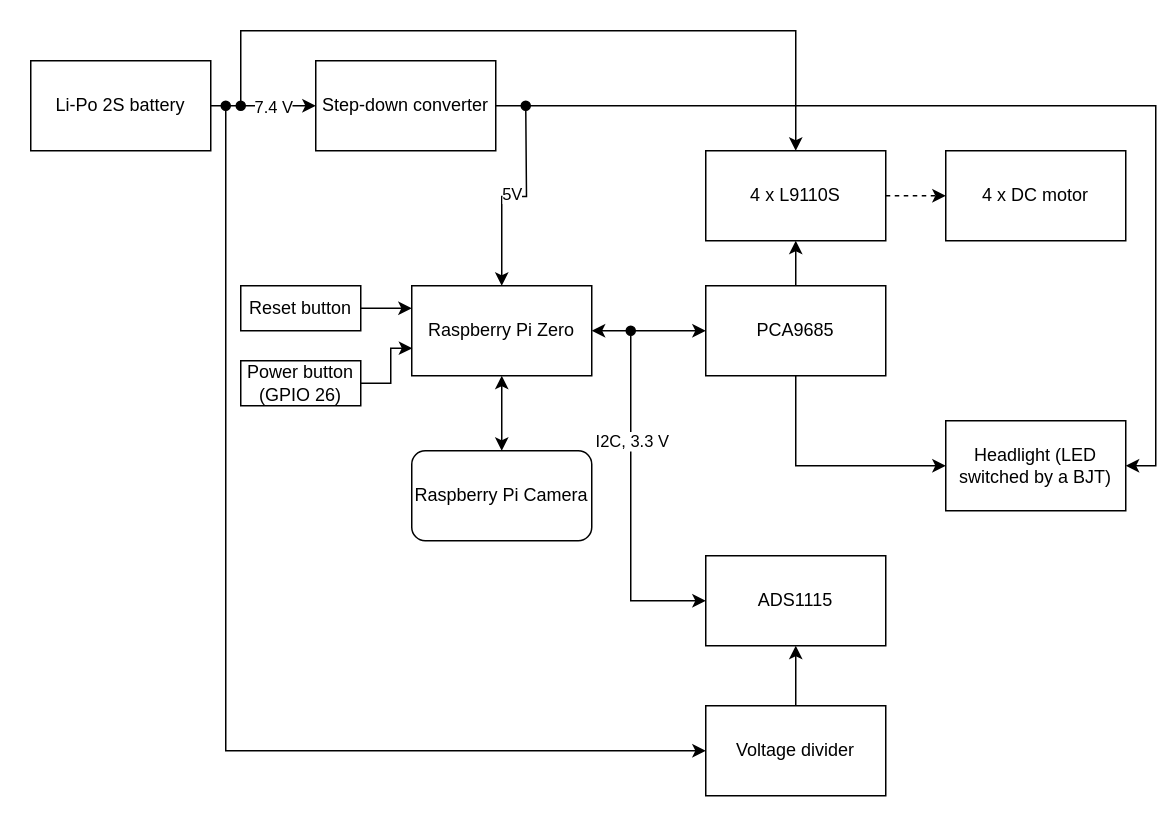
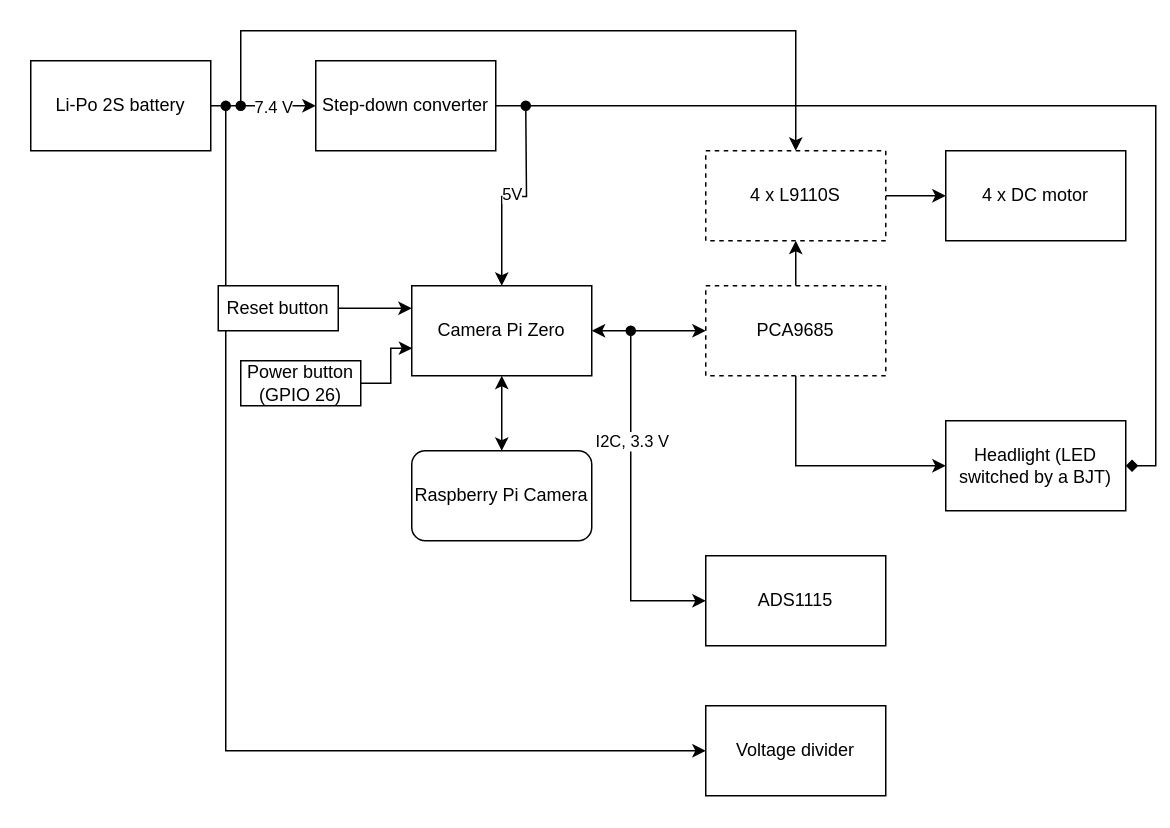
(796, 196) -> (796, 196)
(909, 196) -> (909, 196)
(301, 308) -> (278, 308)
(502, 331) -> (502, 331)
(796, 331) -> (796, 331)
(1137, 466) -> (1138, 466)
(796, 681) -> none
